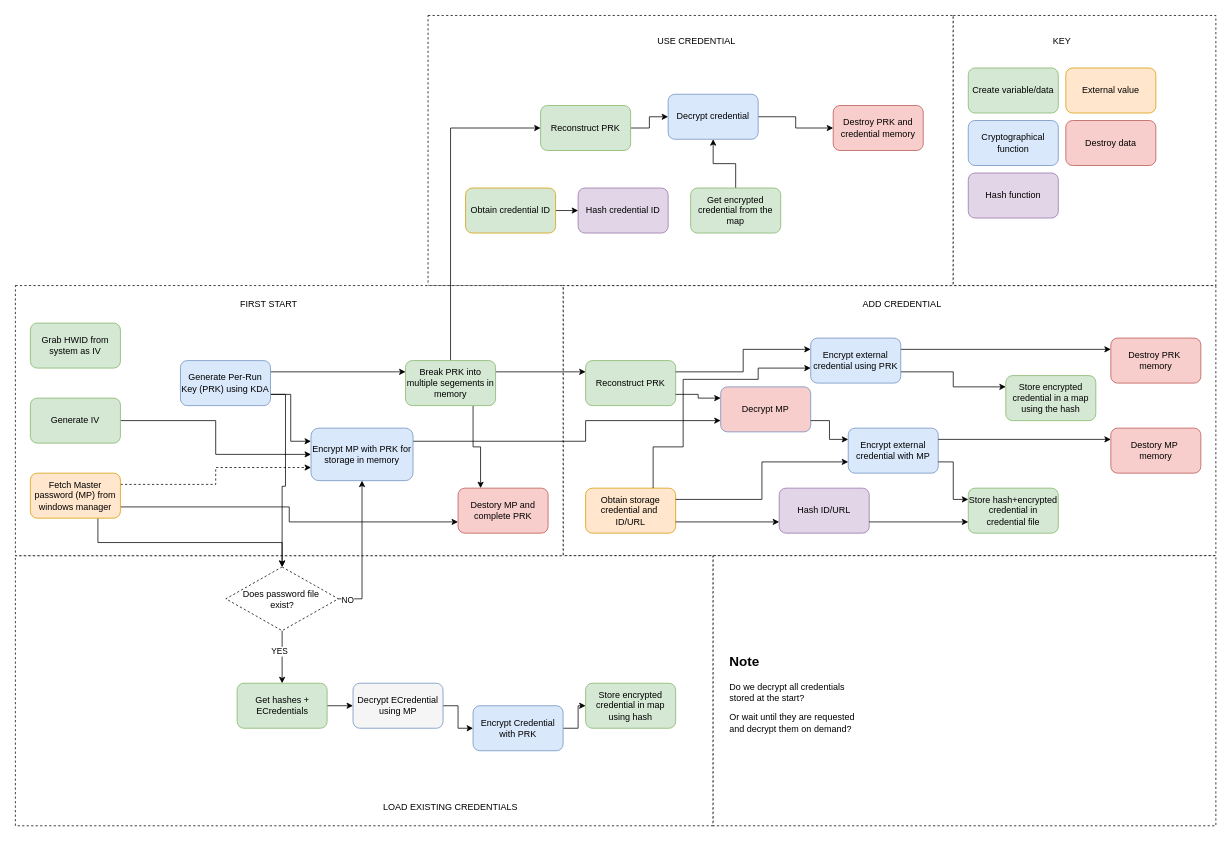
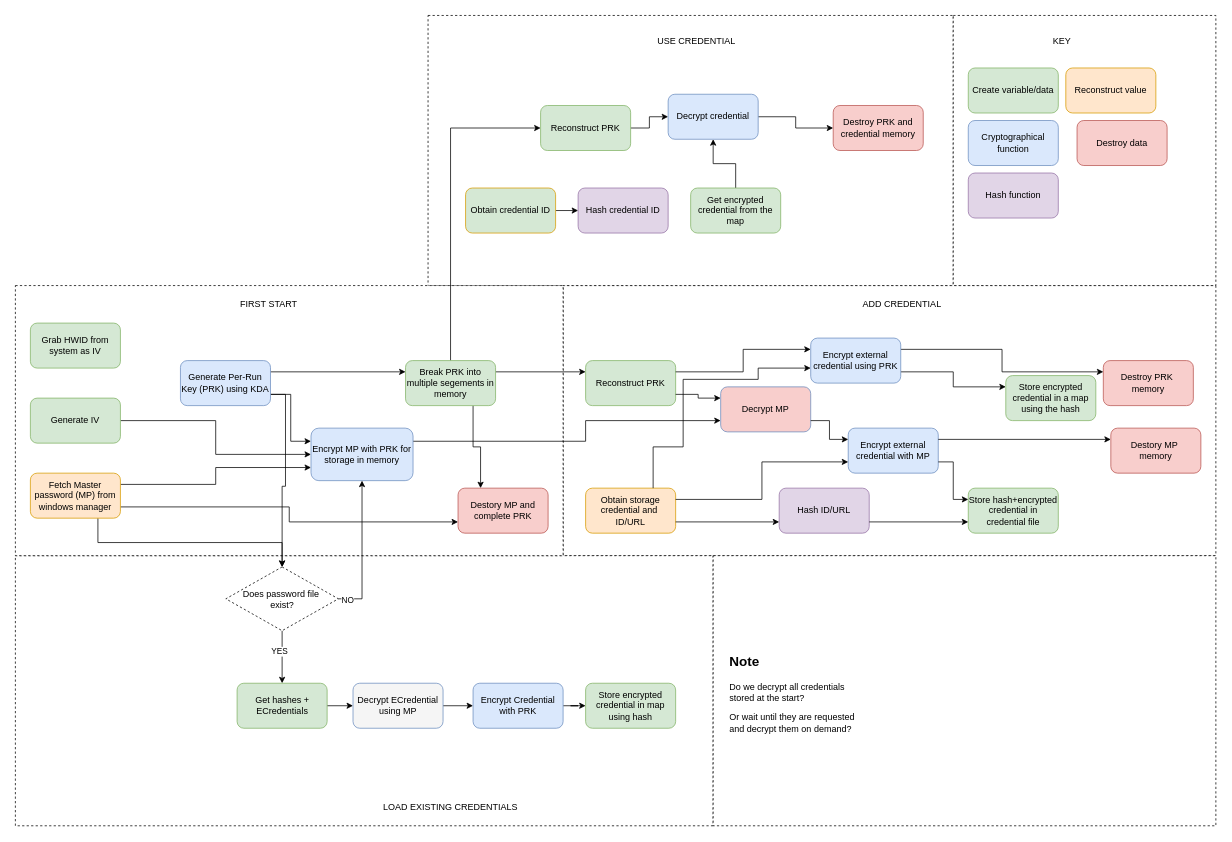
(1110, 90) -> (1110, 90)
(1110, 143) -> (1122, 143)
(1155, 360) -> (1148, 383)
(216, 478) -> (216, 478)
(518, 728) -> (518, 705)
